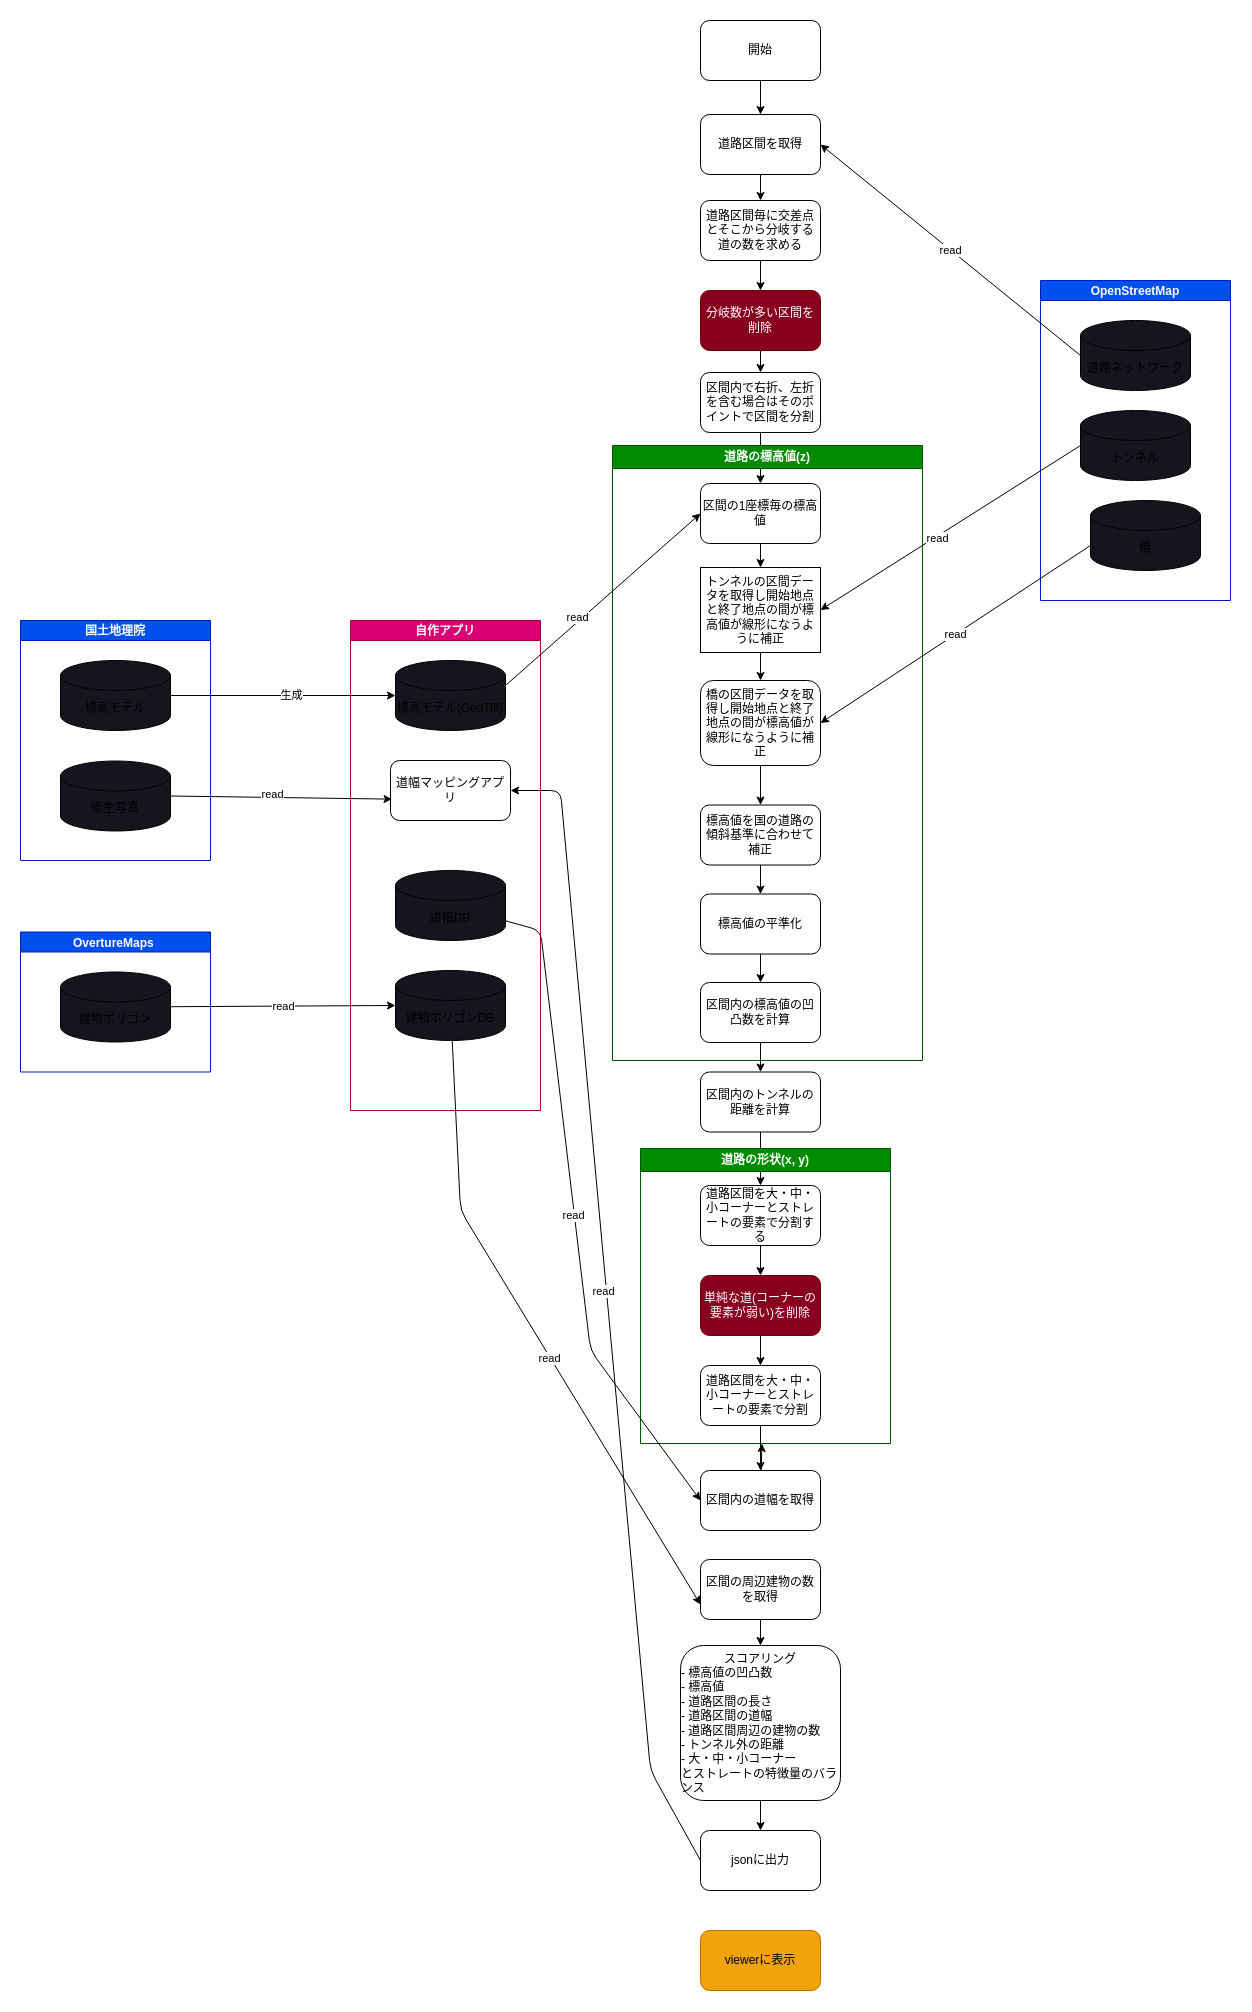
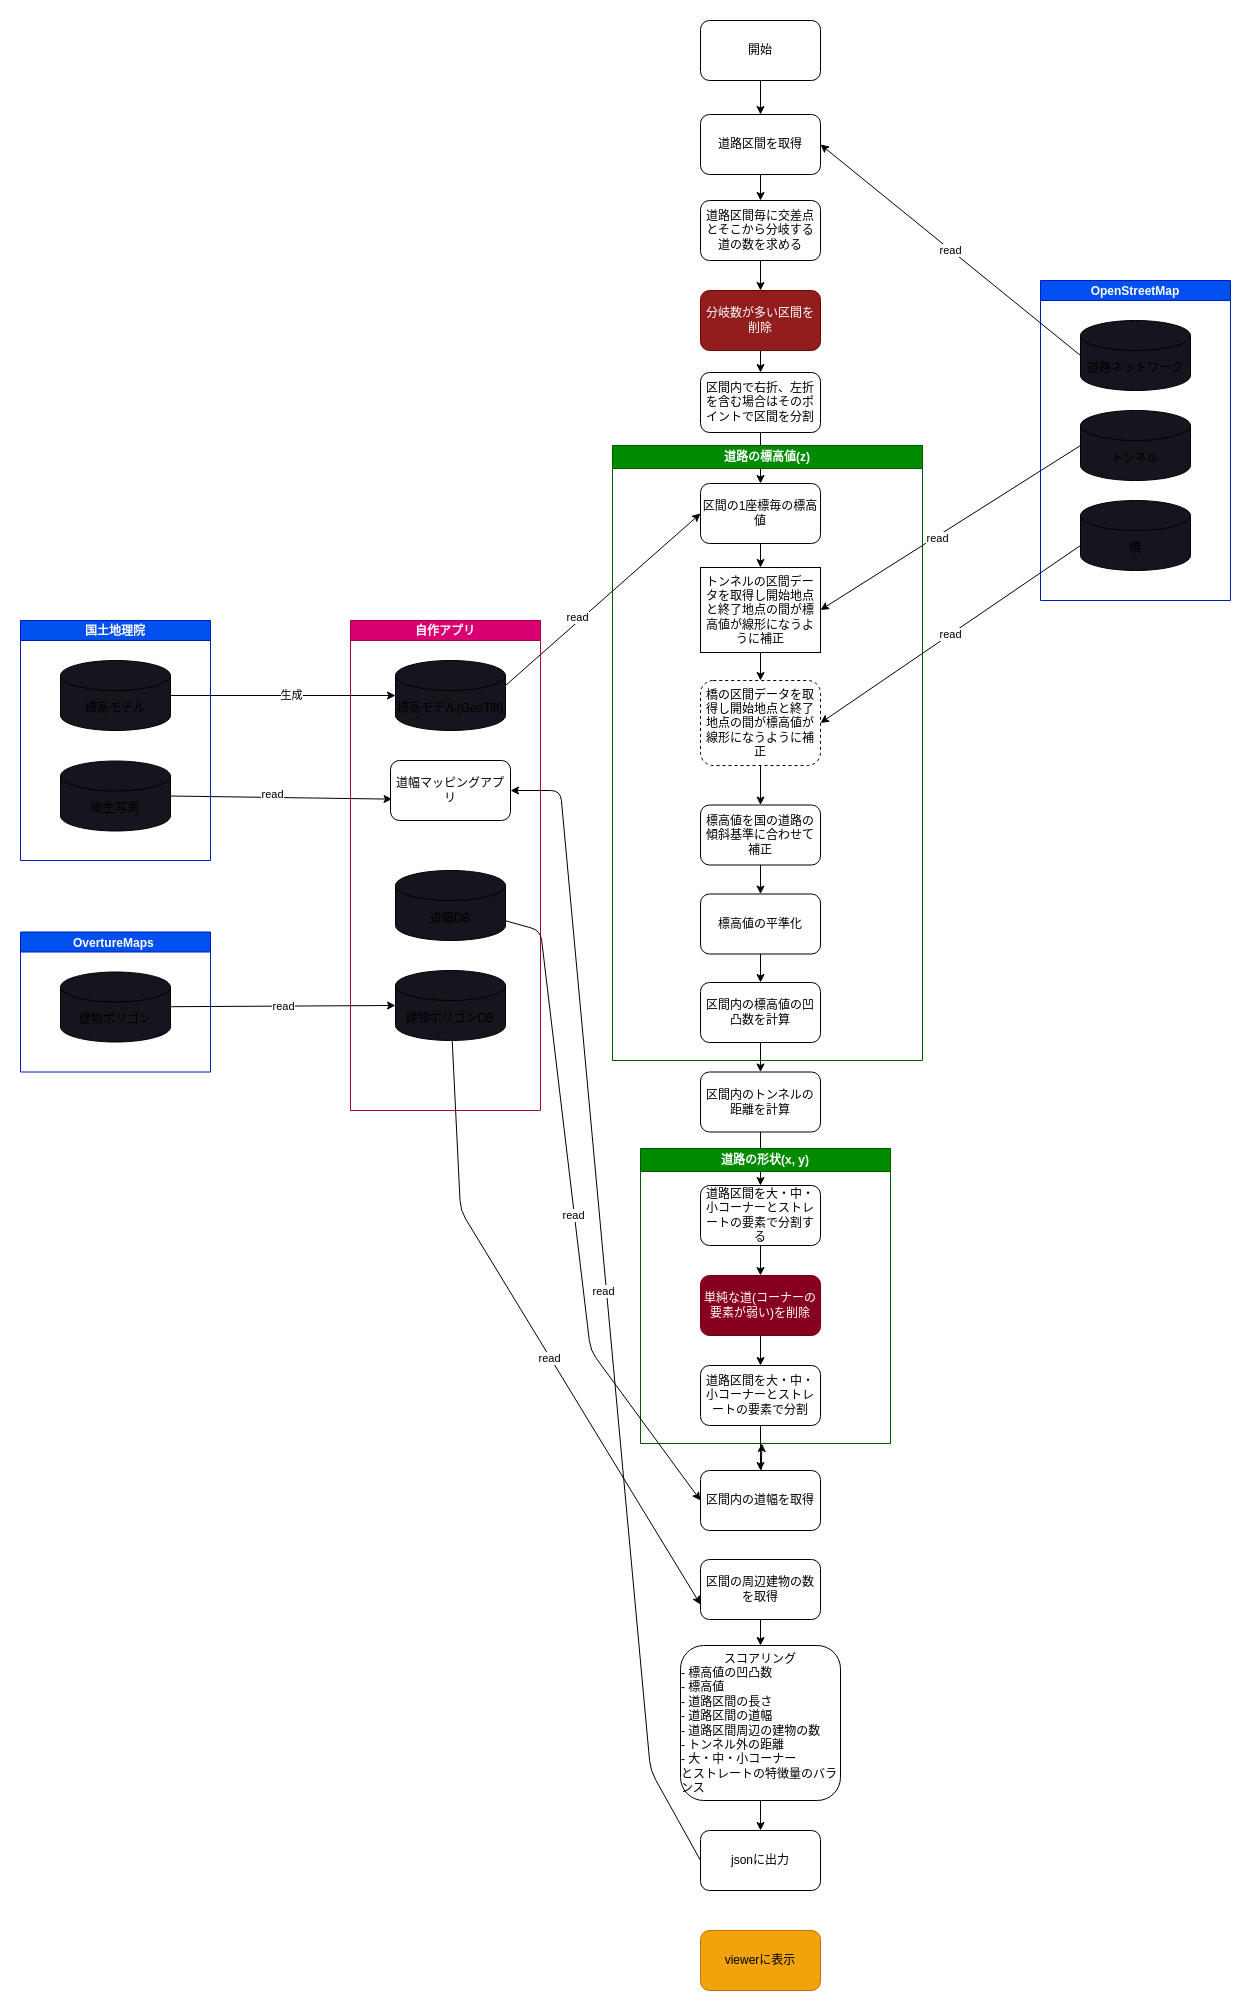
(761, 321) -> (761, 321)
(1146, 536) -> (1136, 536)
(761, 723) -> (761, 723)
